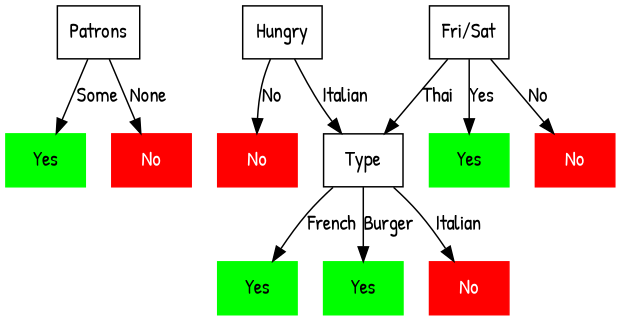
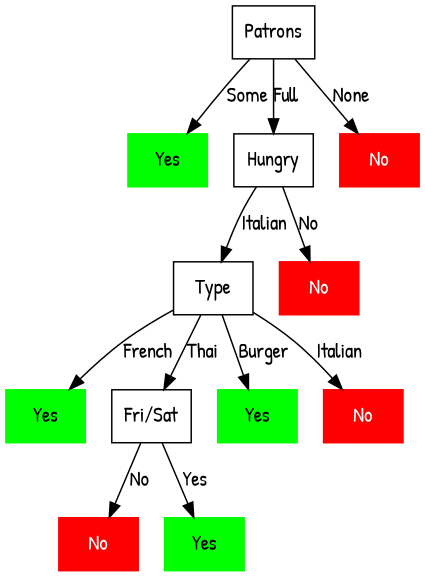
none -> (274, 89)
(421, 91) -> (186, 345)
